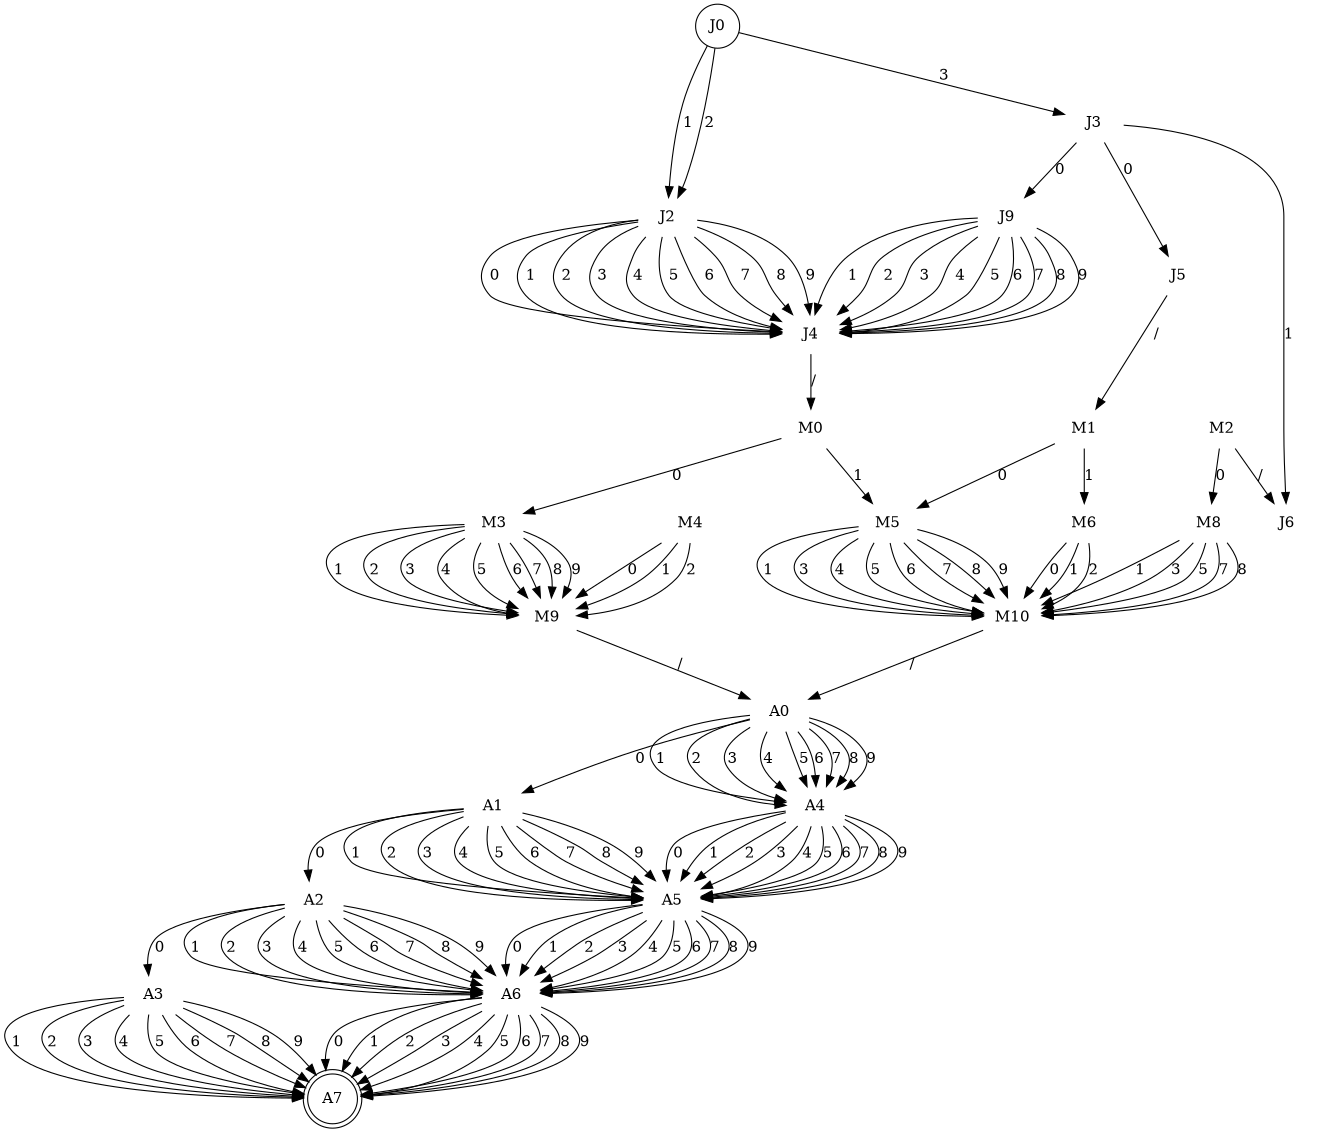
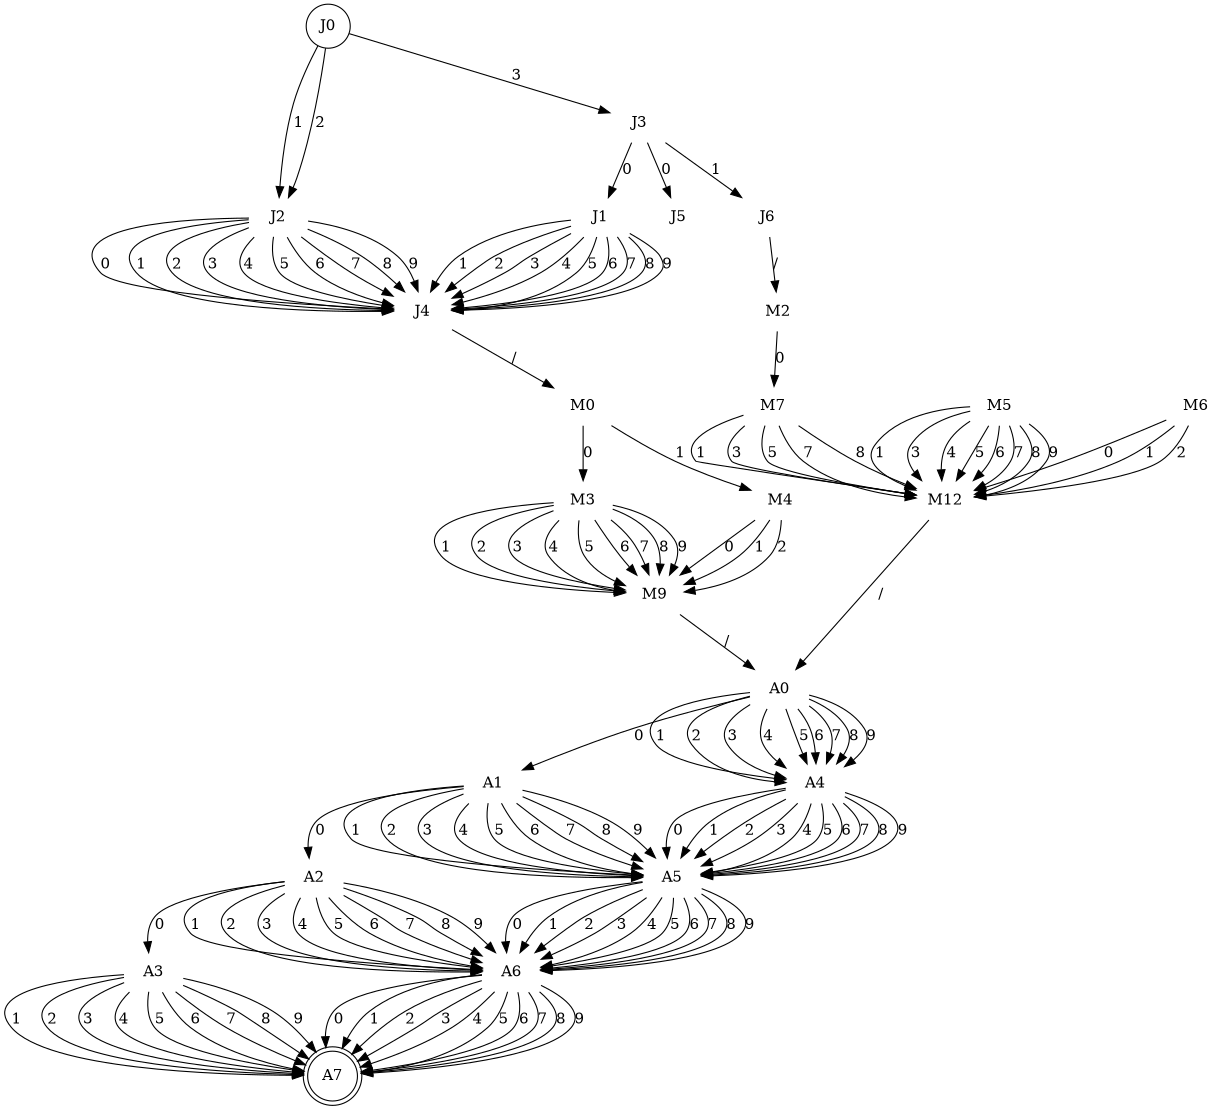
(1007, 217) -> (600, 217)
(1084, 429) -> none
(1251, 471) -> (772, 259)
(846, 472) -> (674, 461)
(1209, 523) -> (773, 406)
(1013, 618) -> (945, 500)
